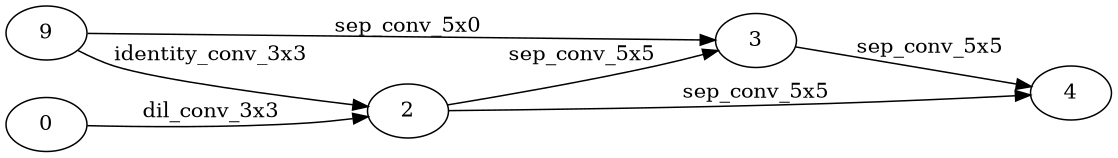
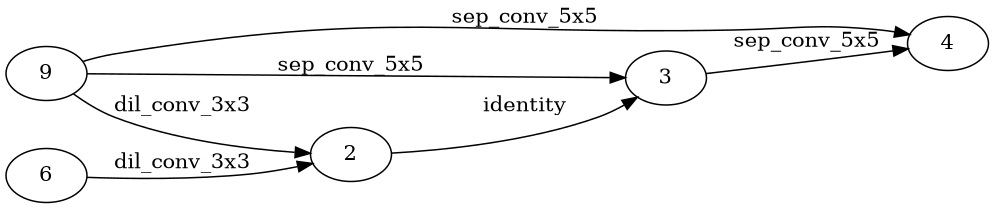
(408, 26) -> (351, 65)
(211, 55) -> (182, 106)
(582, 55) -> (525, 106)
(732, 106) -> (488, 28)
(46, 124) -> (46, 176)
